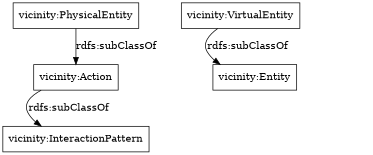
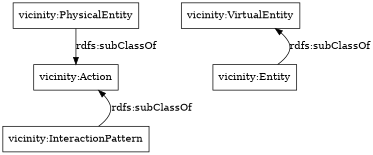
(206, 44) -> (290, 49)
(27, 104) -> (110, 112)
